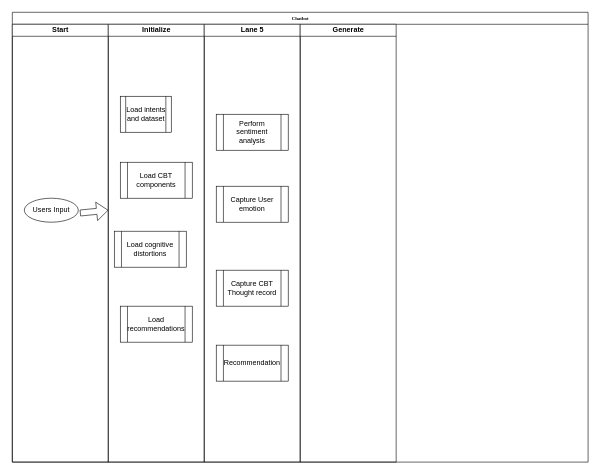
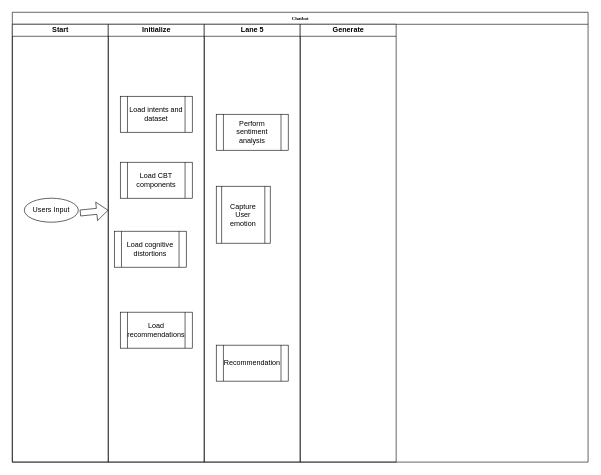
(146, 114) -> (156, 114)
(252, 204) -> (243, 215)
(252, 288) -> none
(156, 324) -> (156, 330)
